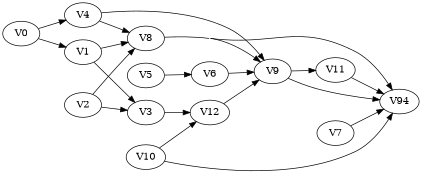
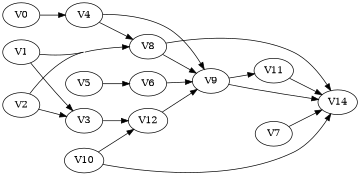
(49, 42) -> none
(399, 102) -> (338, 102)
